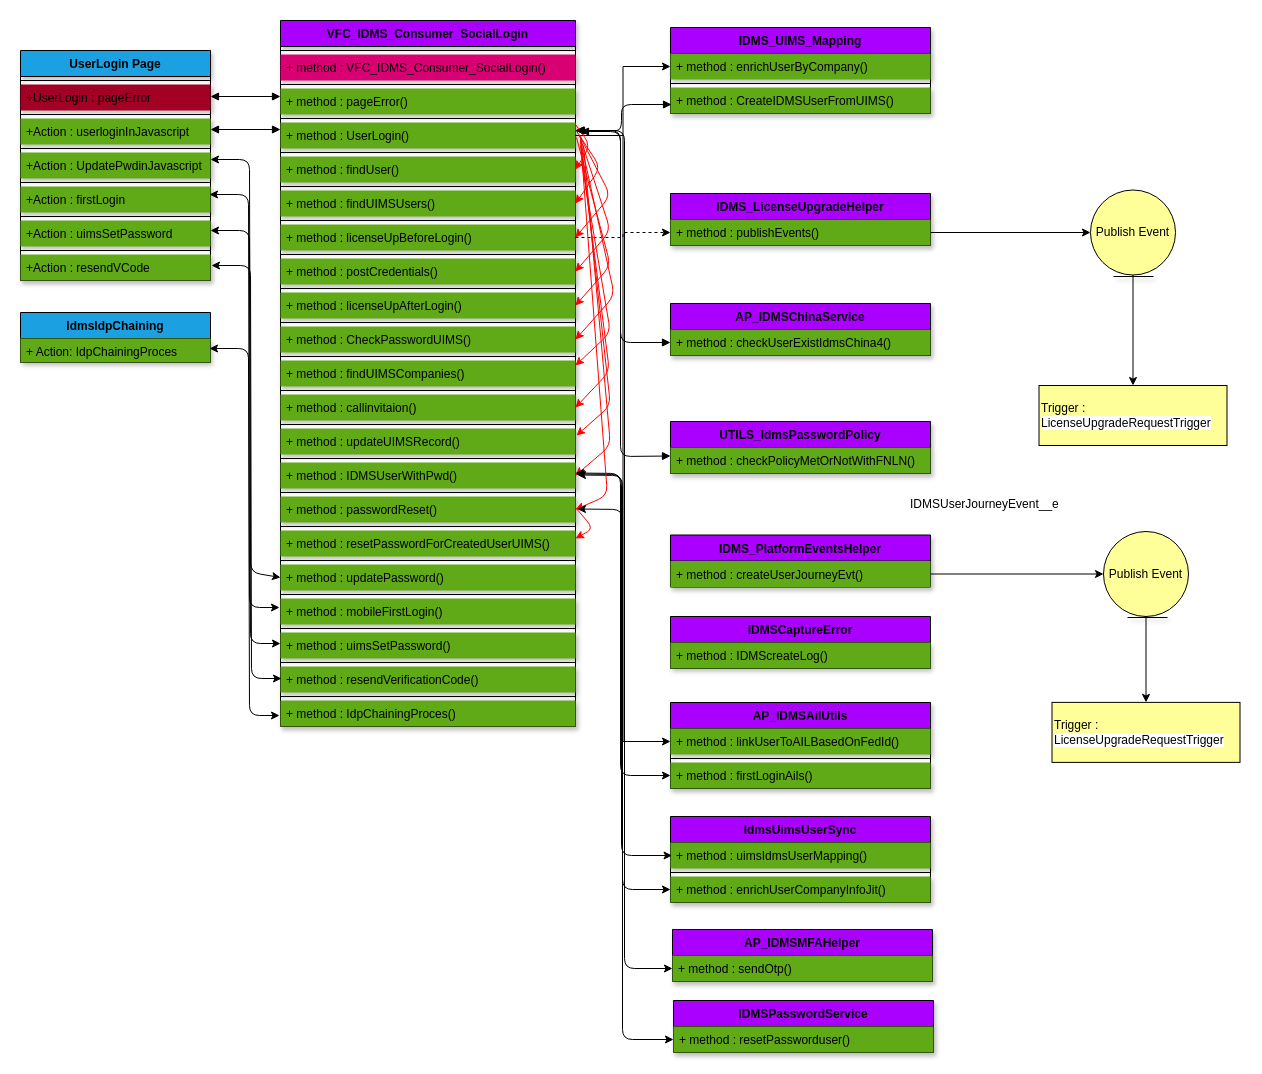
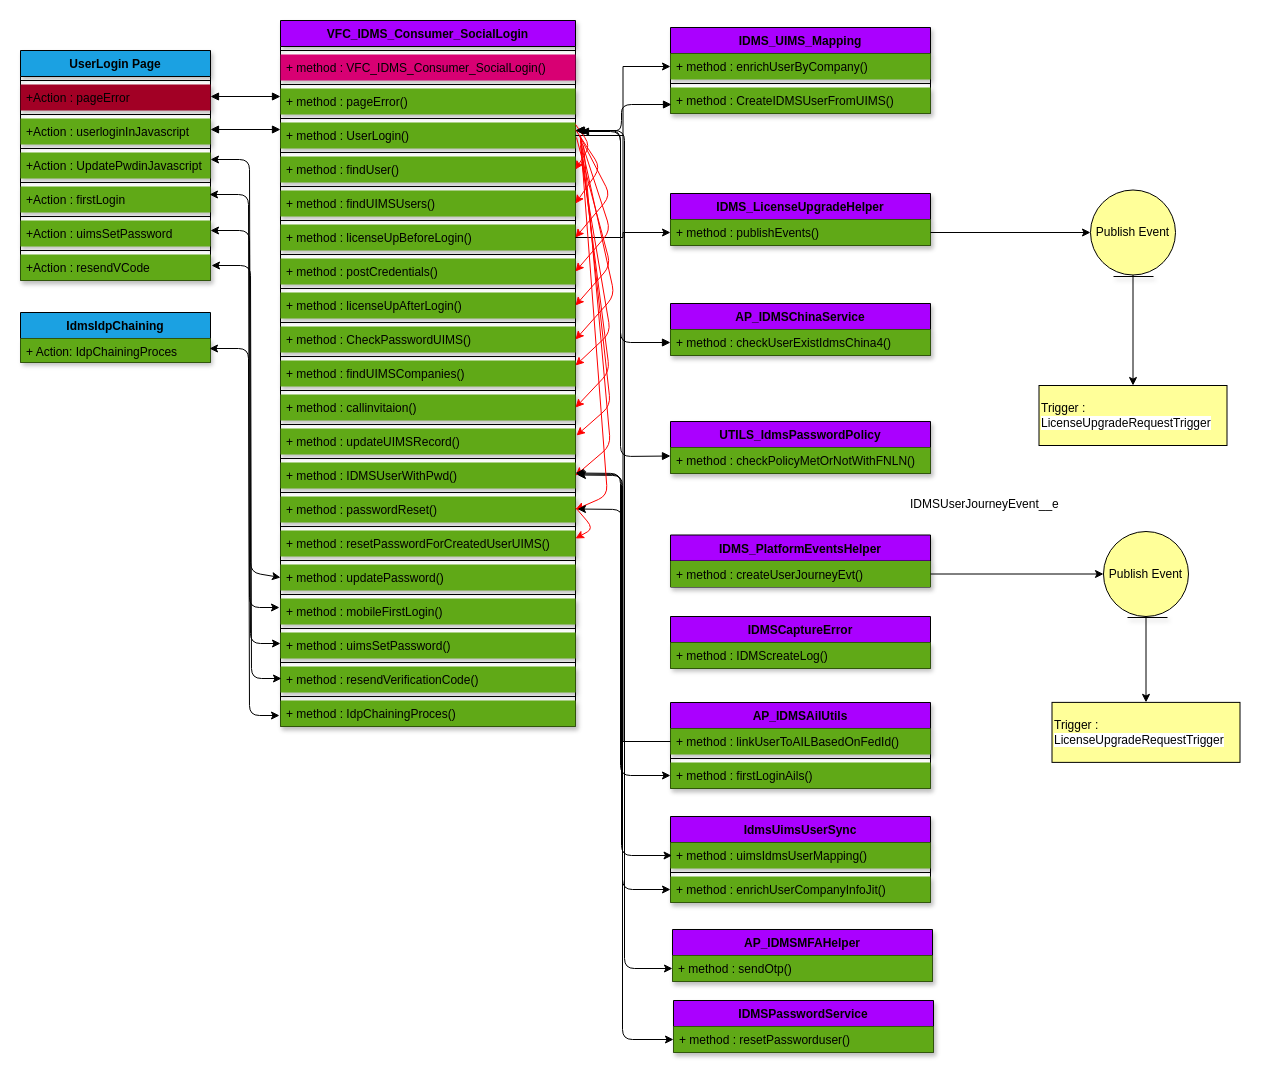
(95, 98) -> (85, 98)
(597, 238) -> (597, 238)
(662, 742) -> (664, 742)
